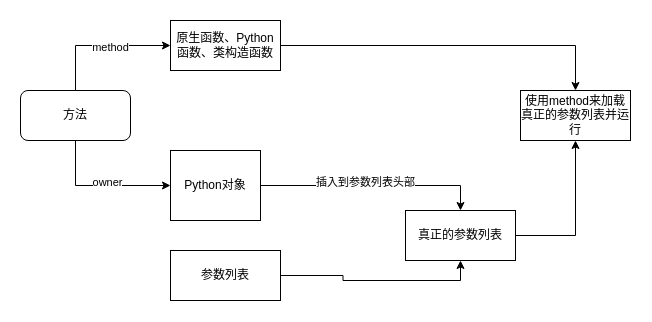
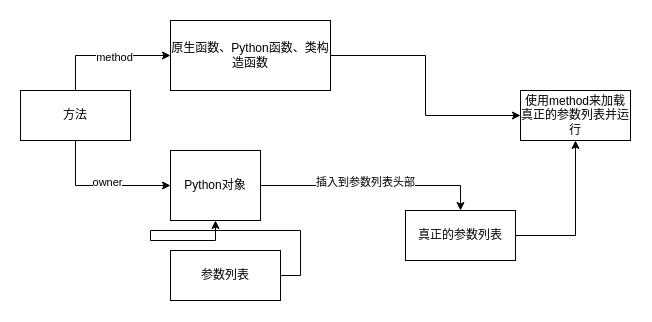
(226, 46) -> (251, 56)
(76, 116) -> (76, 116)
(383, 281) -> (206, 231)
